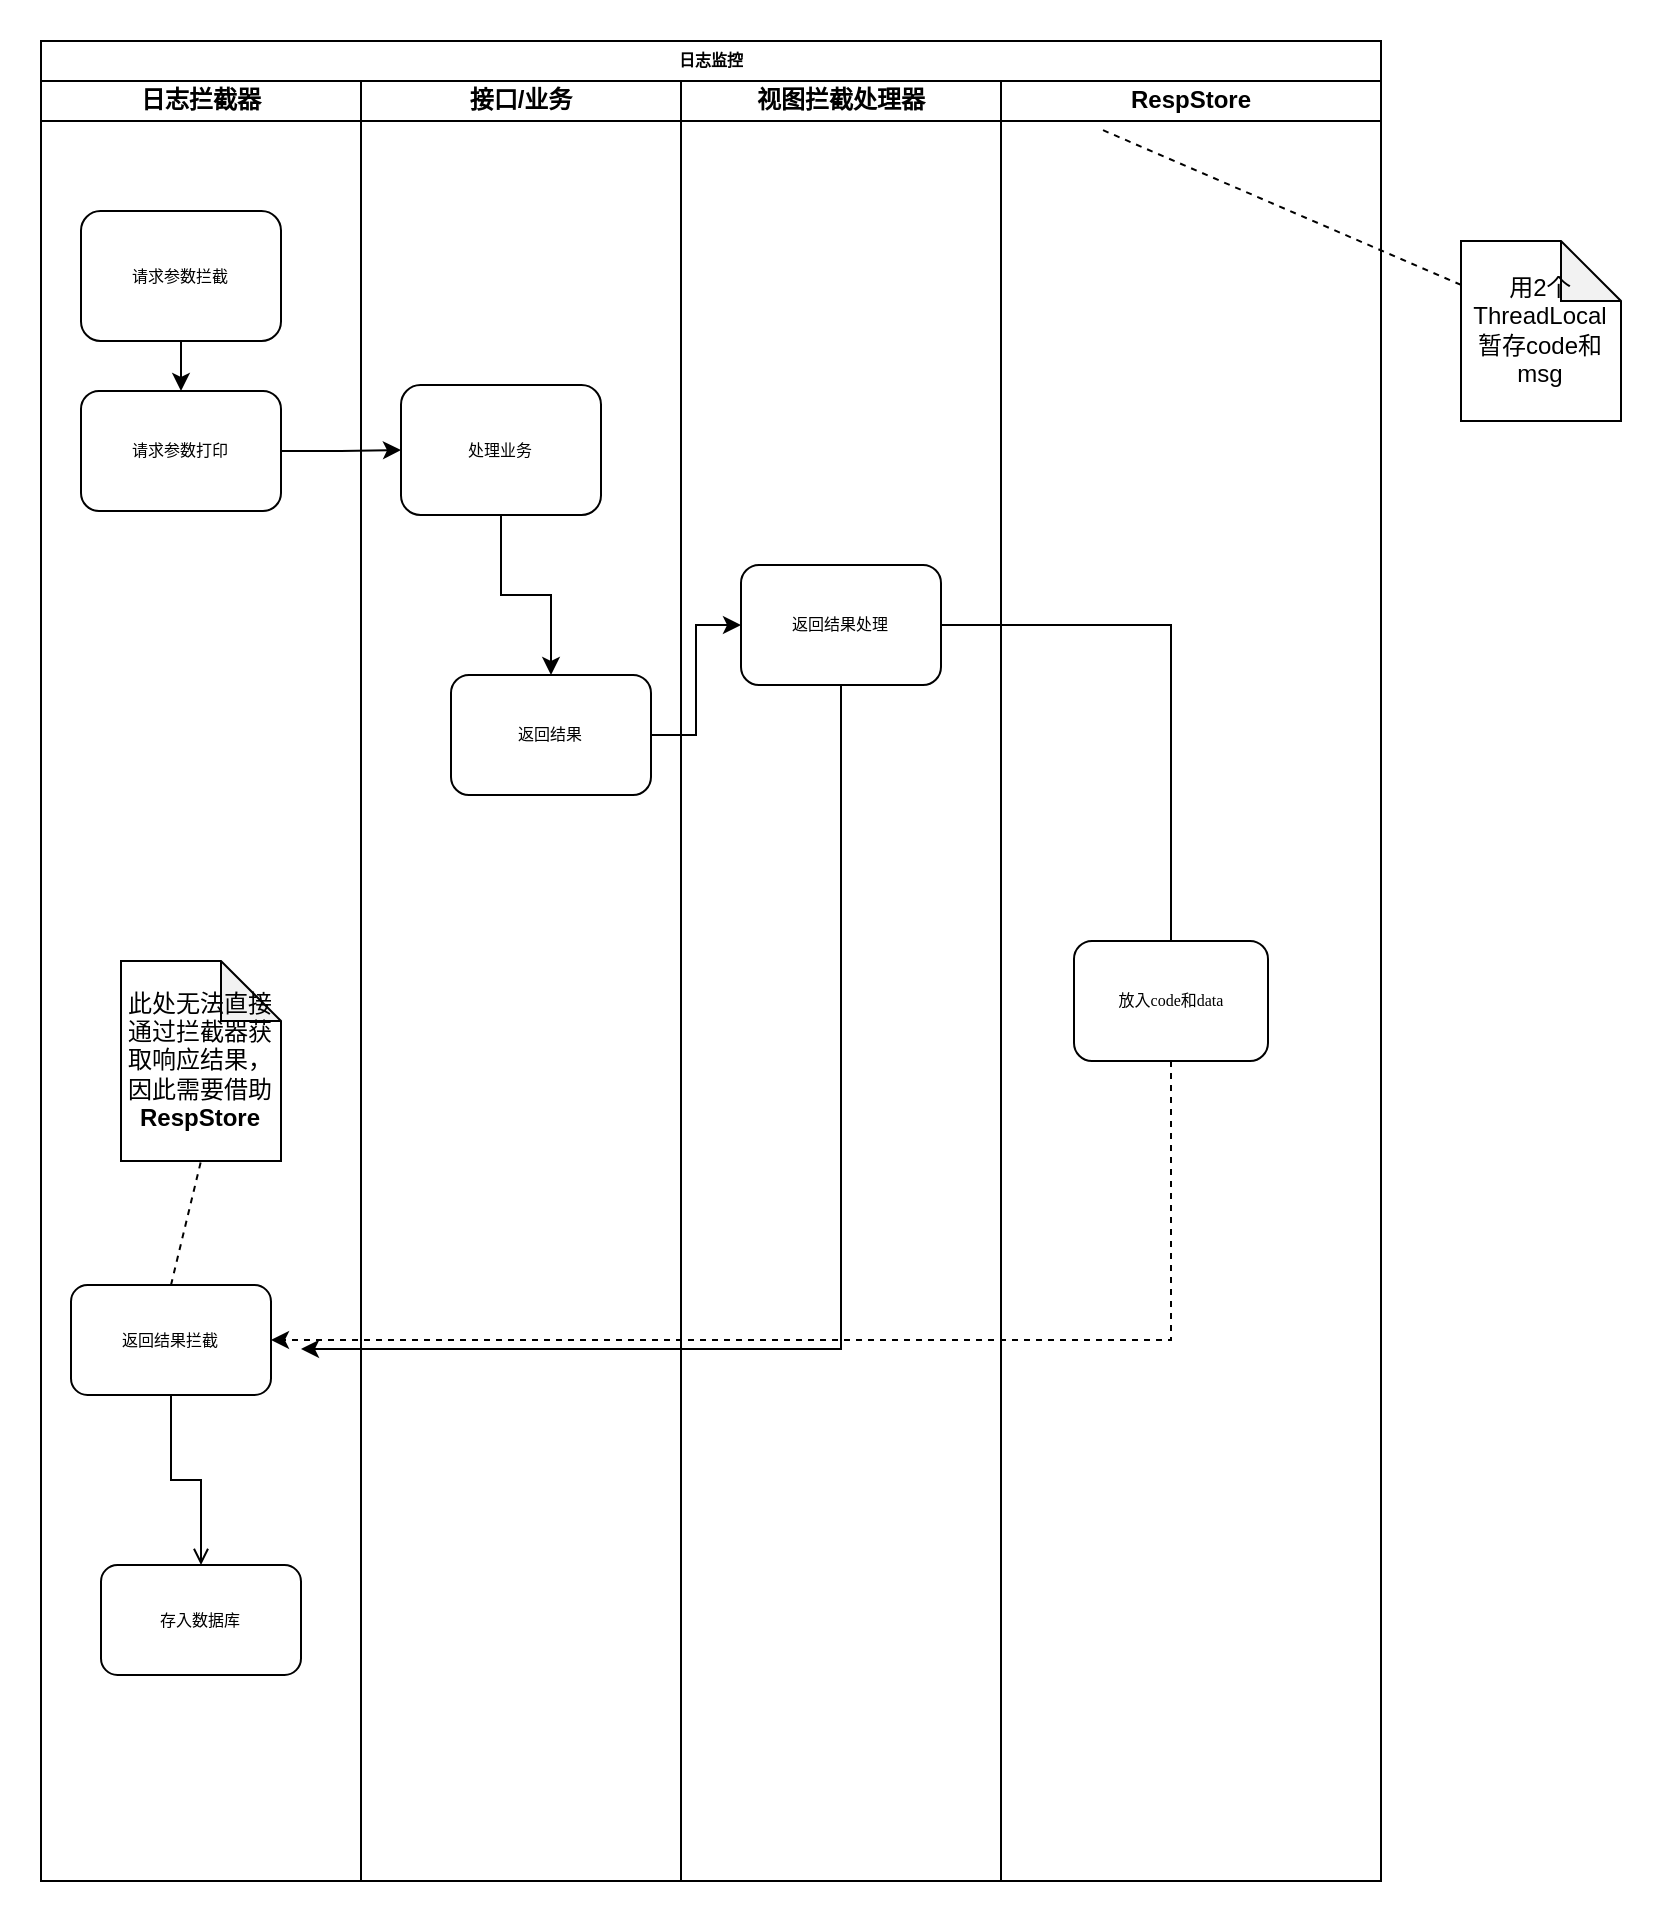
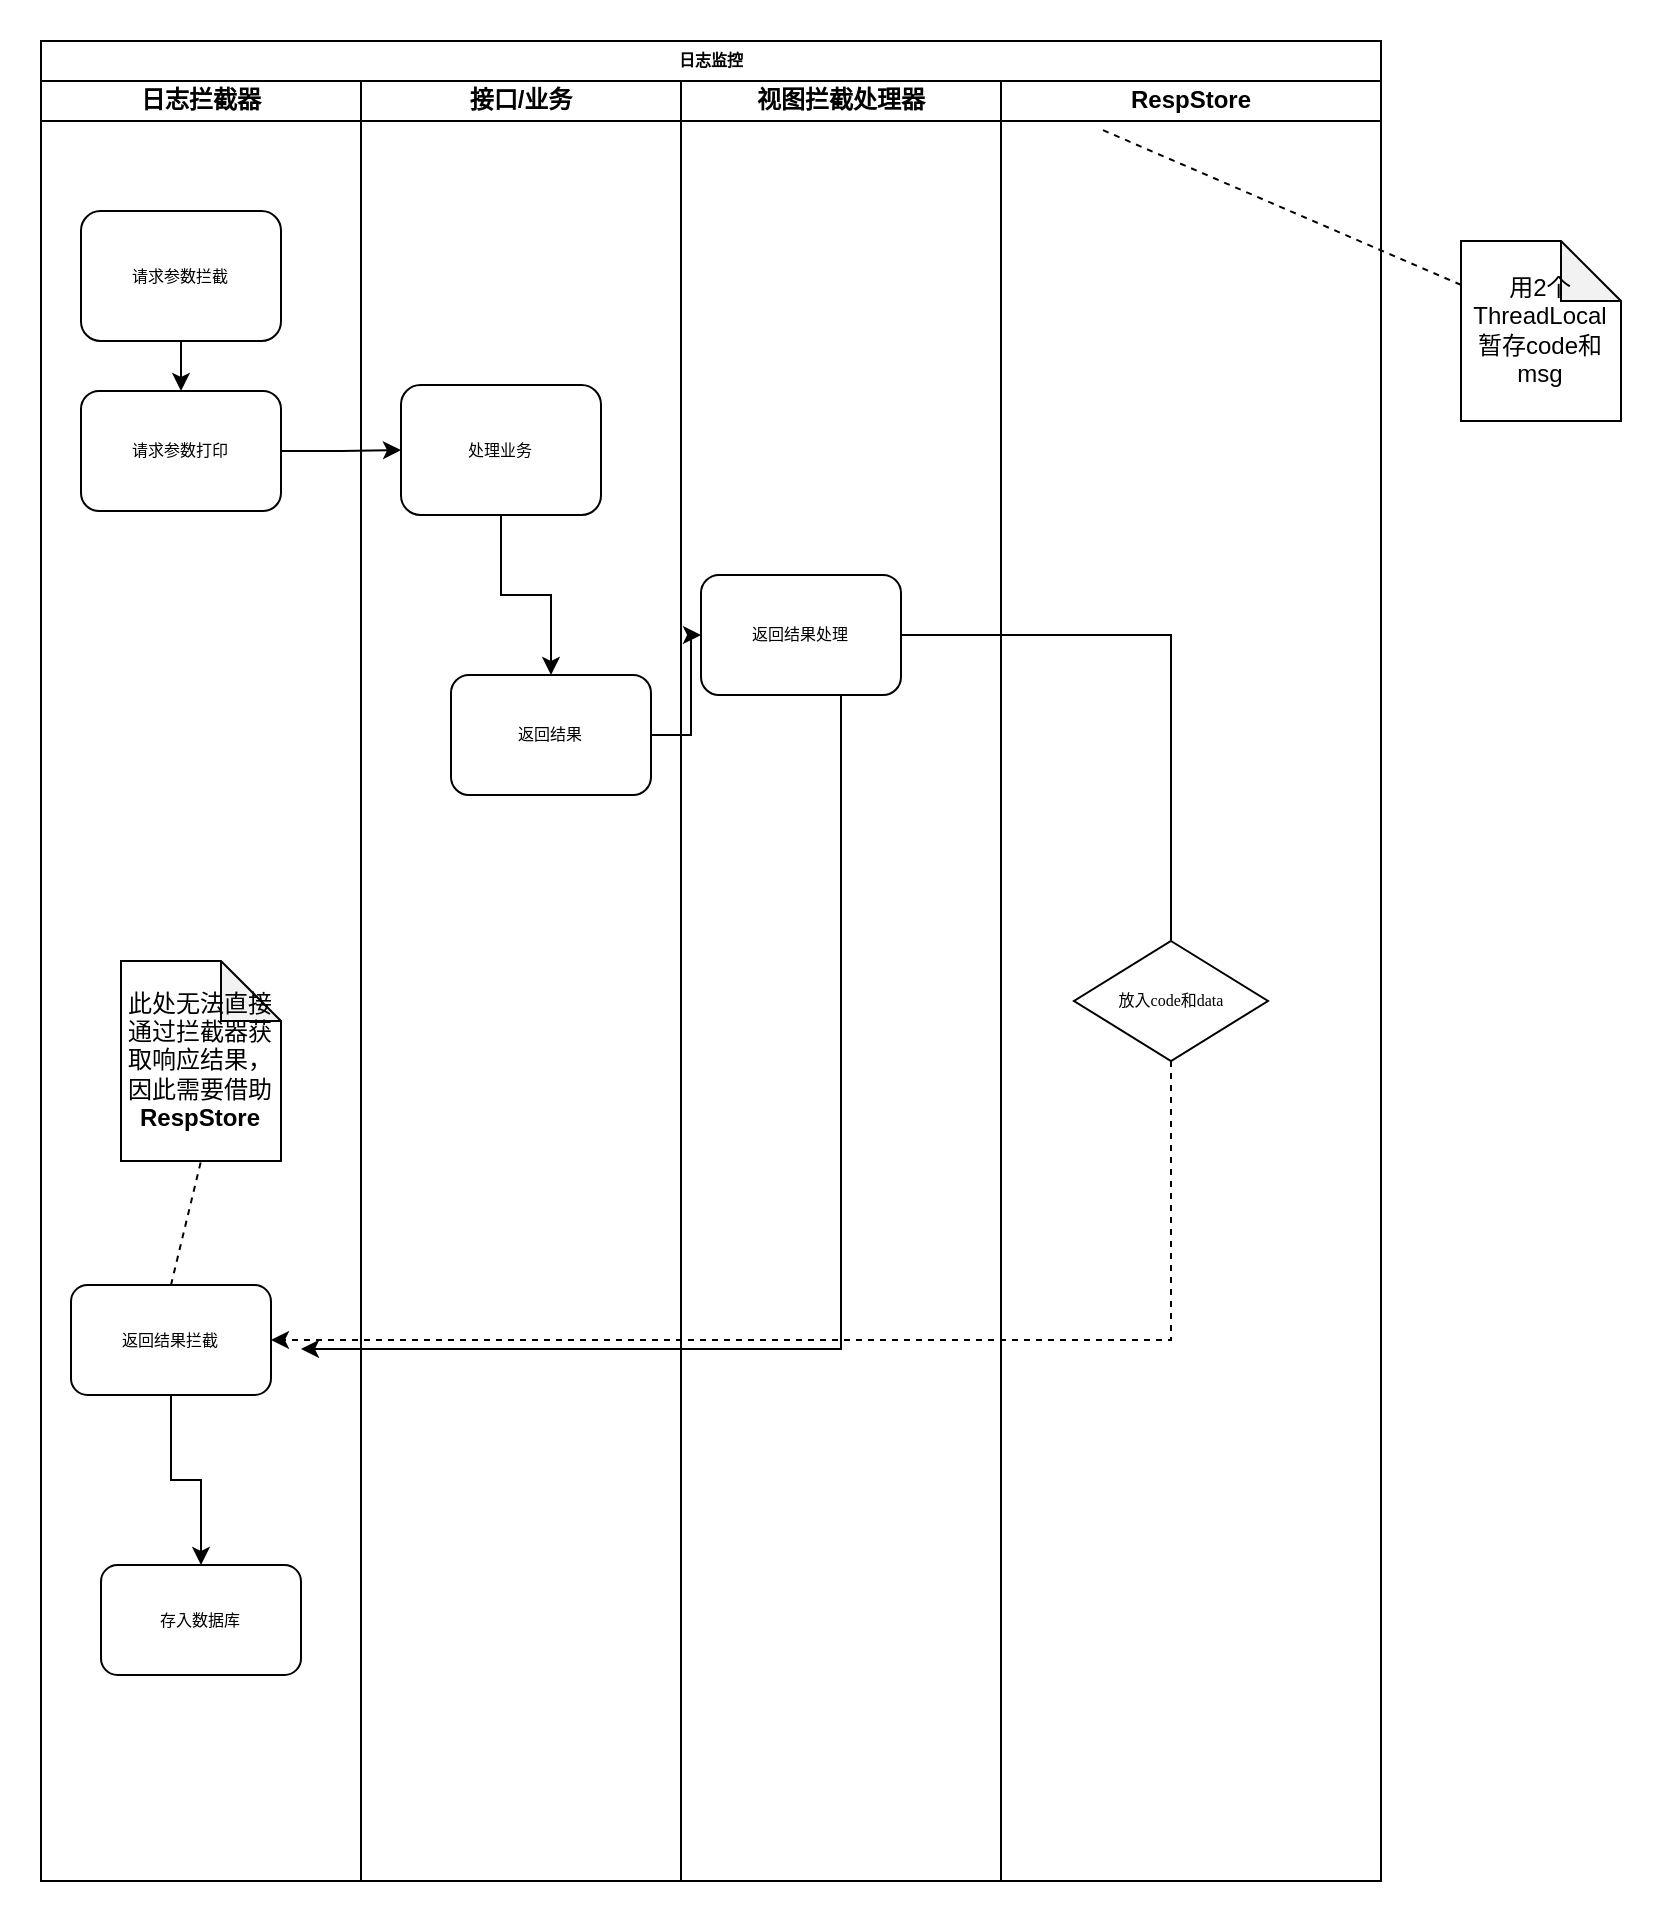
(841, 625) -> (801, 635)
(1171, 1001) -> (1171, 1001)
(201, 1552) -> (201, 1550)
